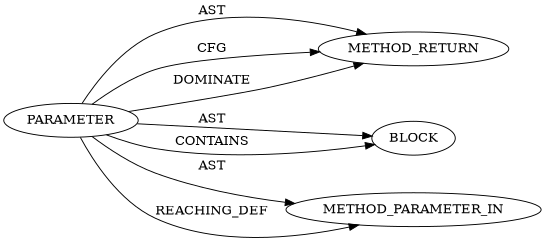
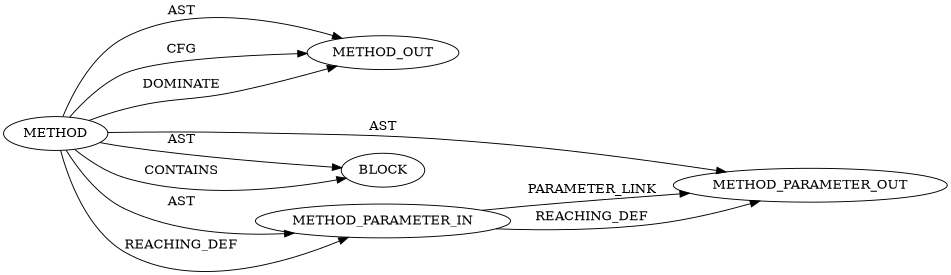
(414, 49) -> (383, 53)
(71, 120) -> (56, 134)
none -> (810, 185)
